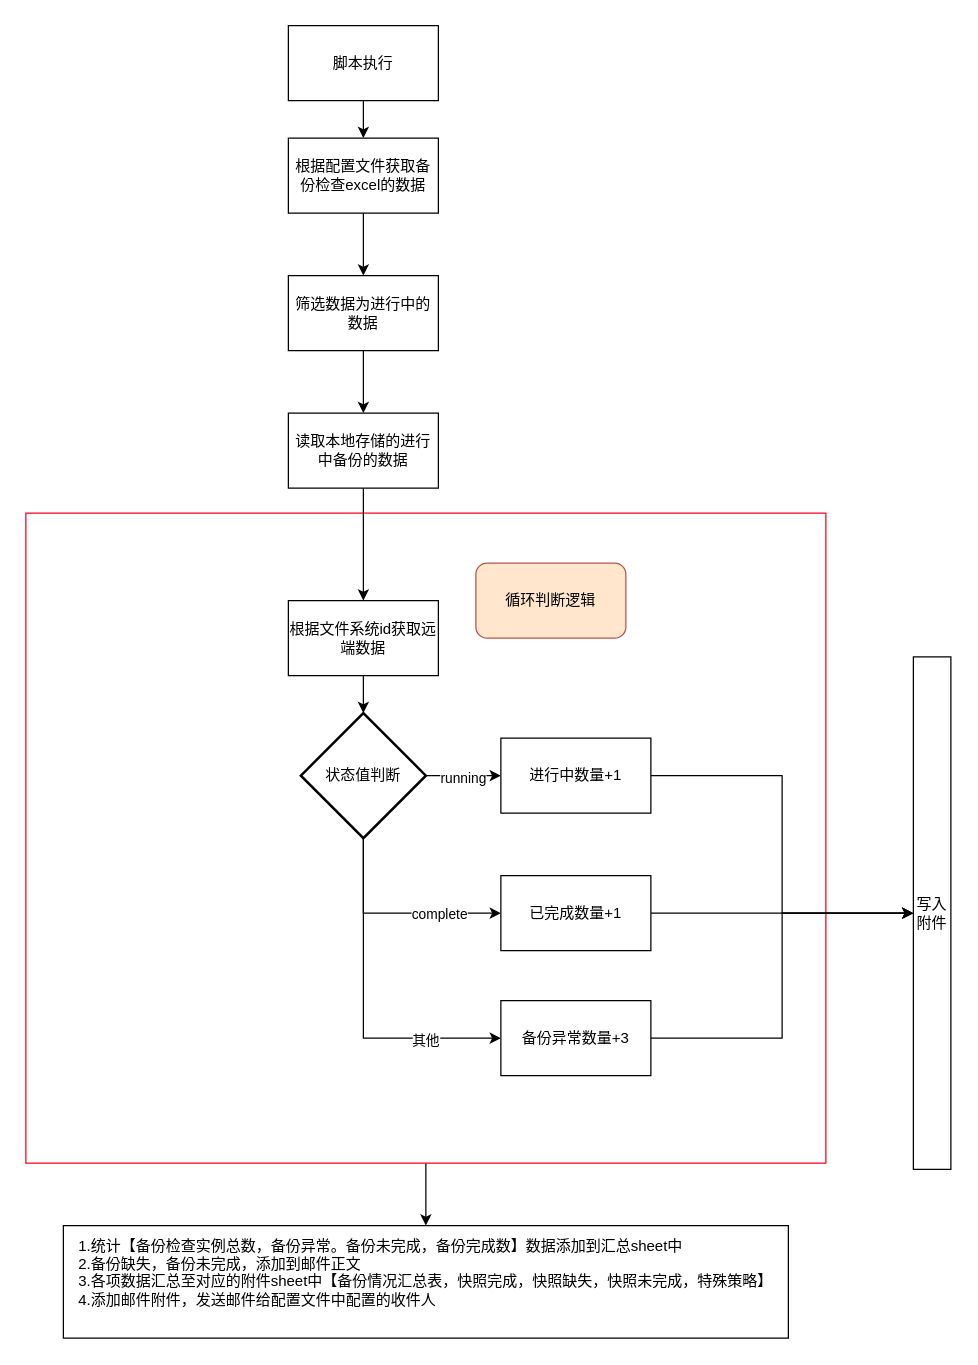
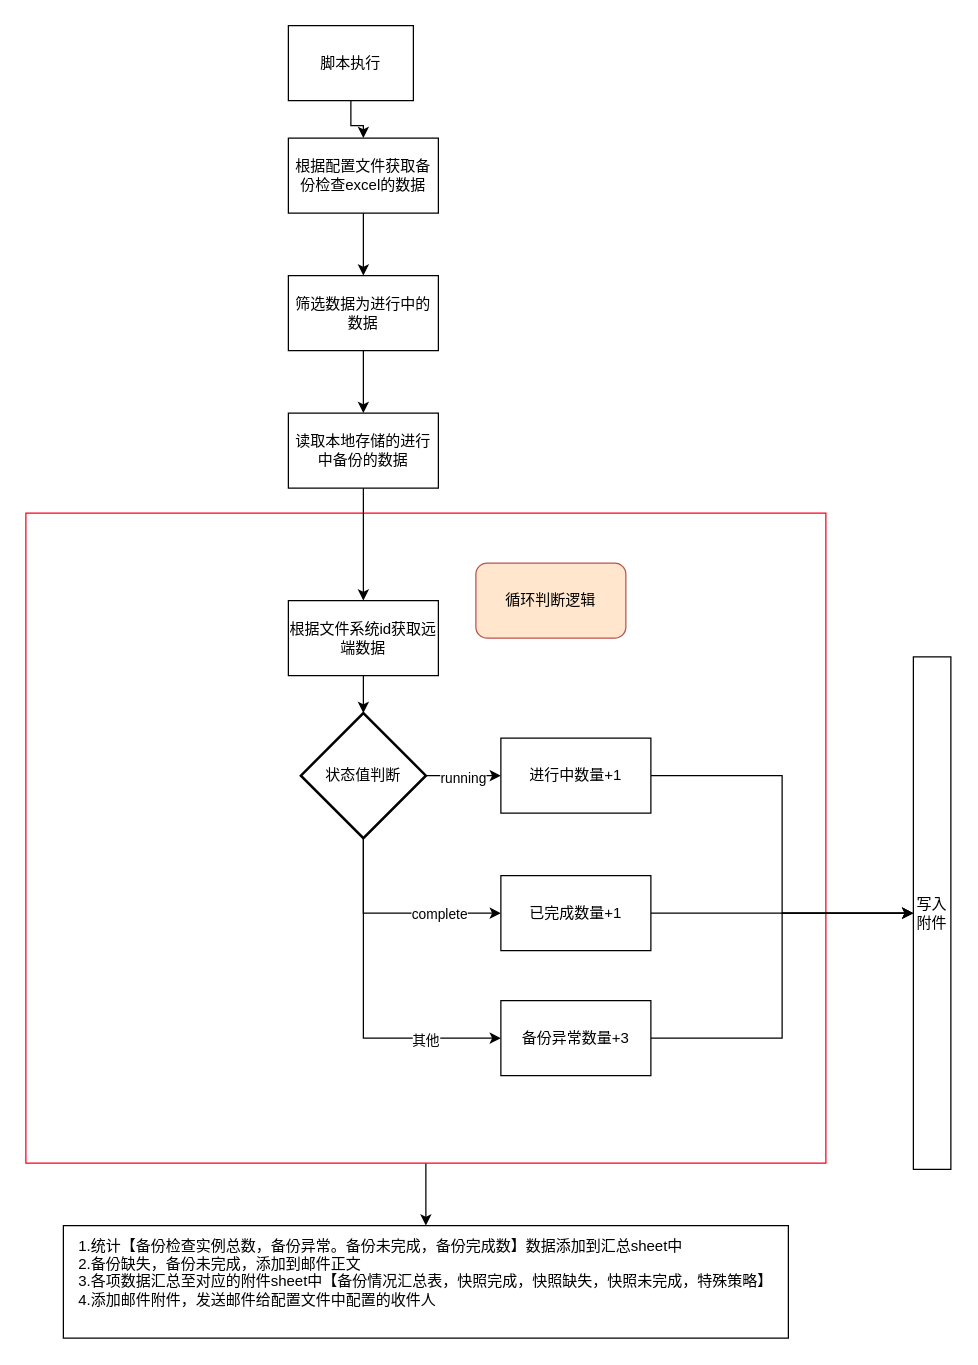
(363, 63) -> (351, 63)
